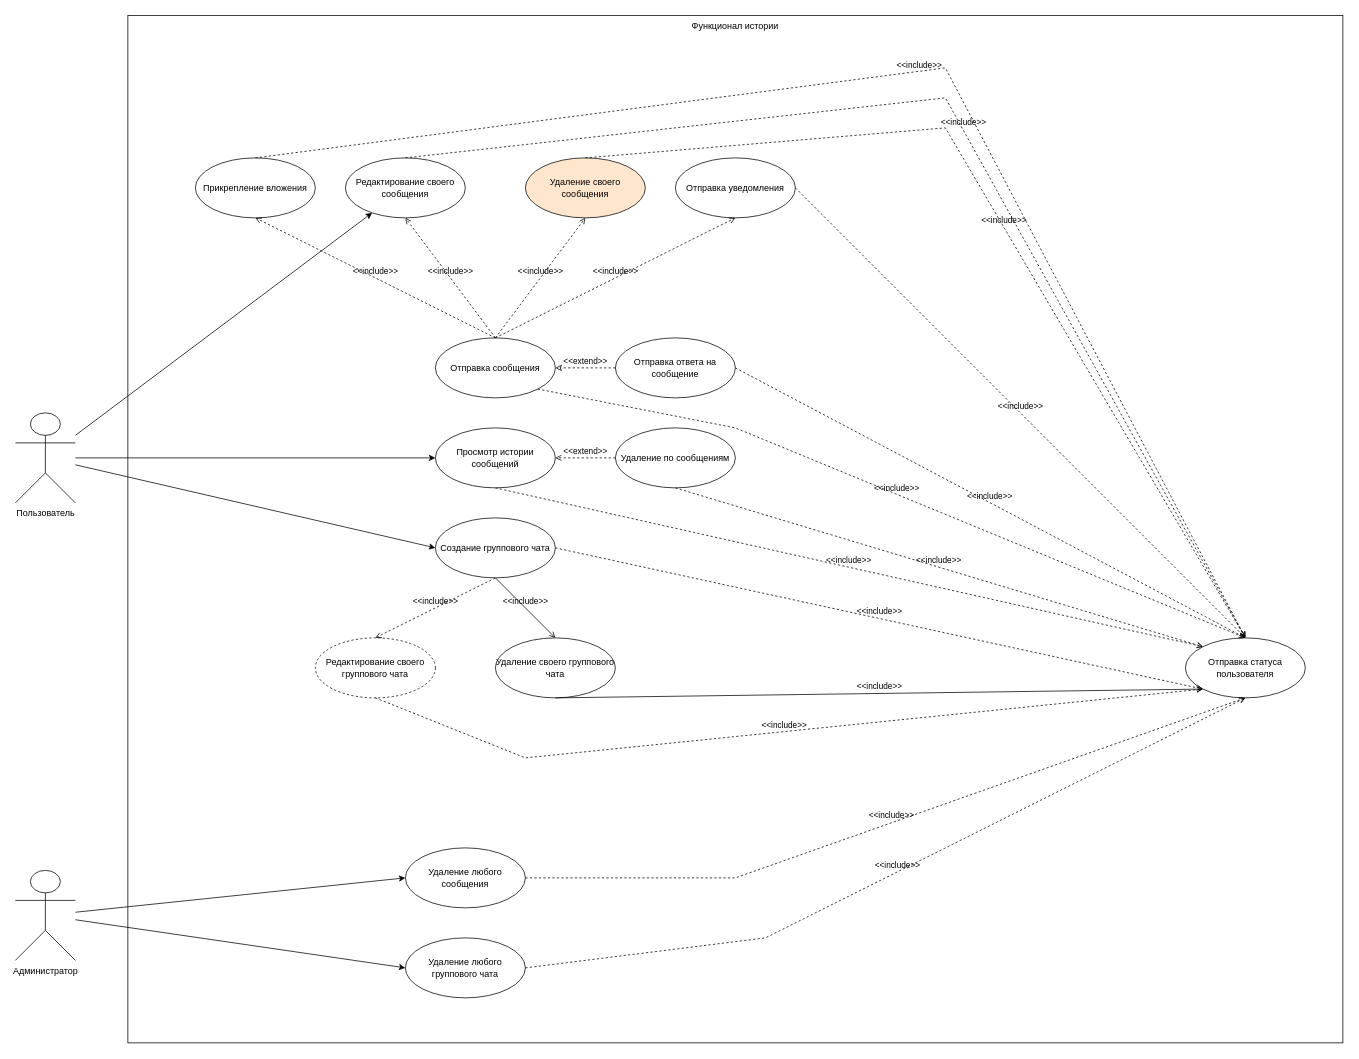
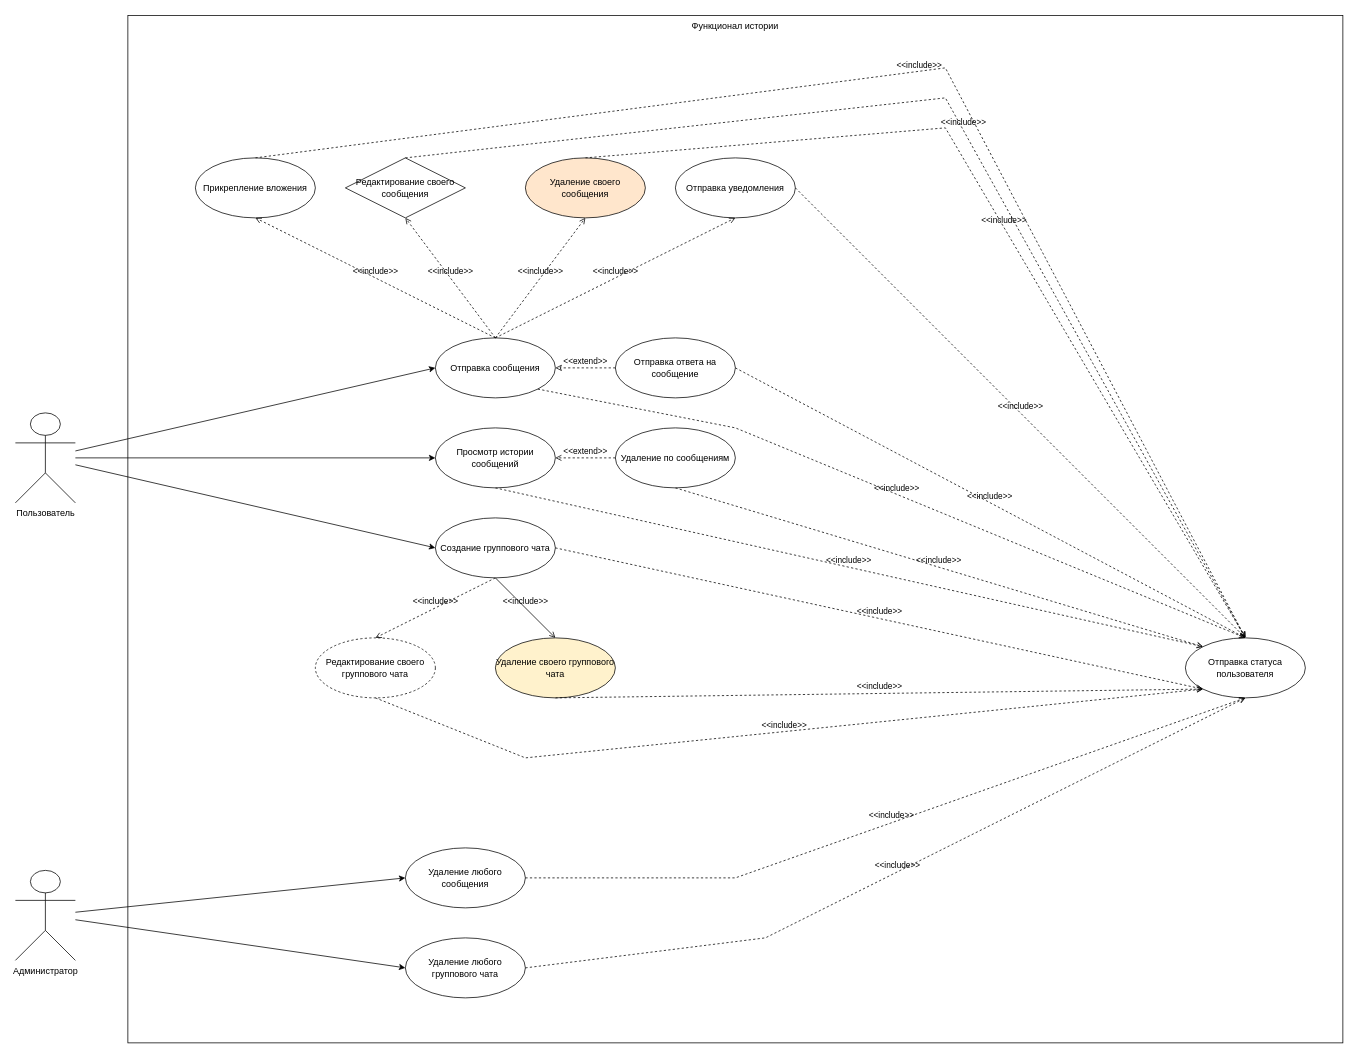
(405, 188) -> (405, 188)
(222, 326) -> (253, 410)
(555, 668) -> (555, 668)
(880, 693) -> (880, 693)
